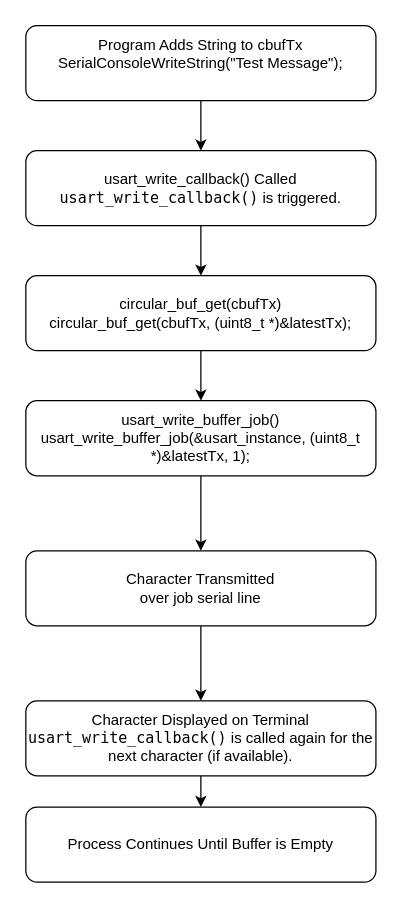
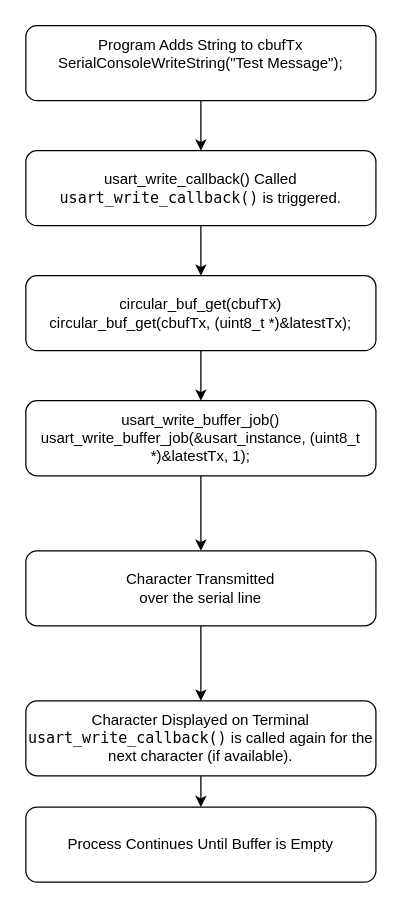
(201, 588) -> (201, 588)
